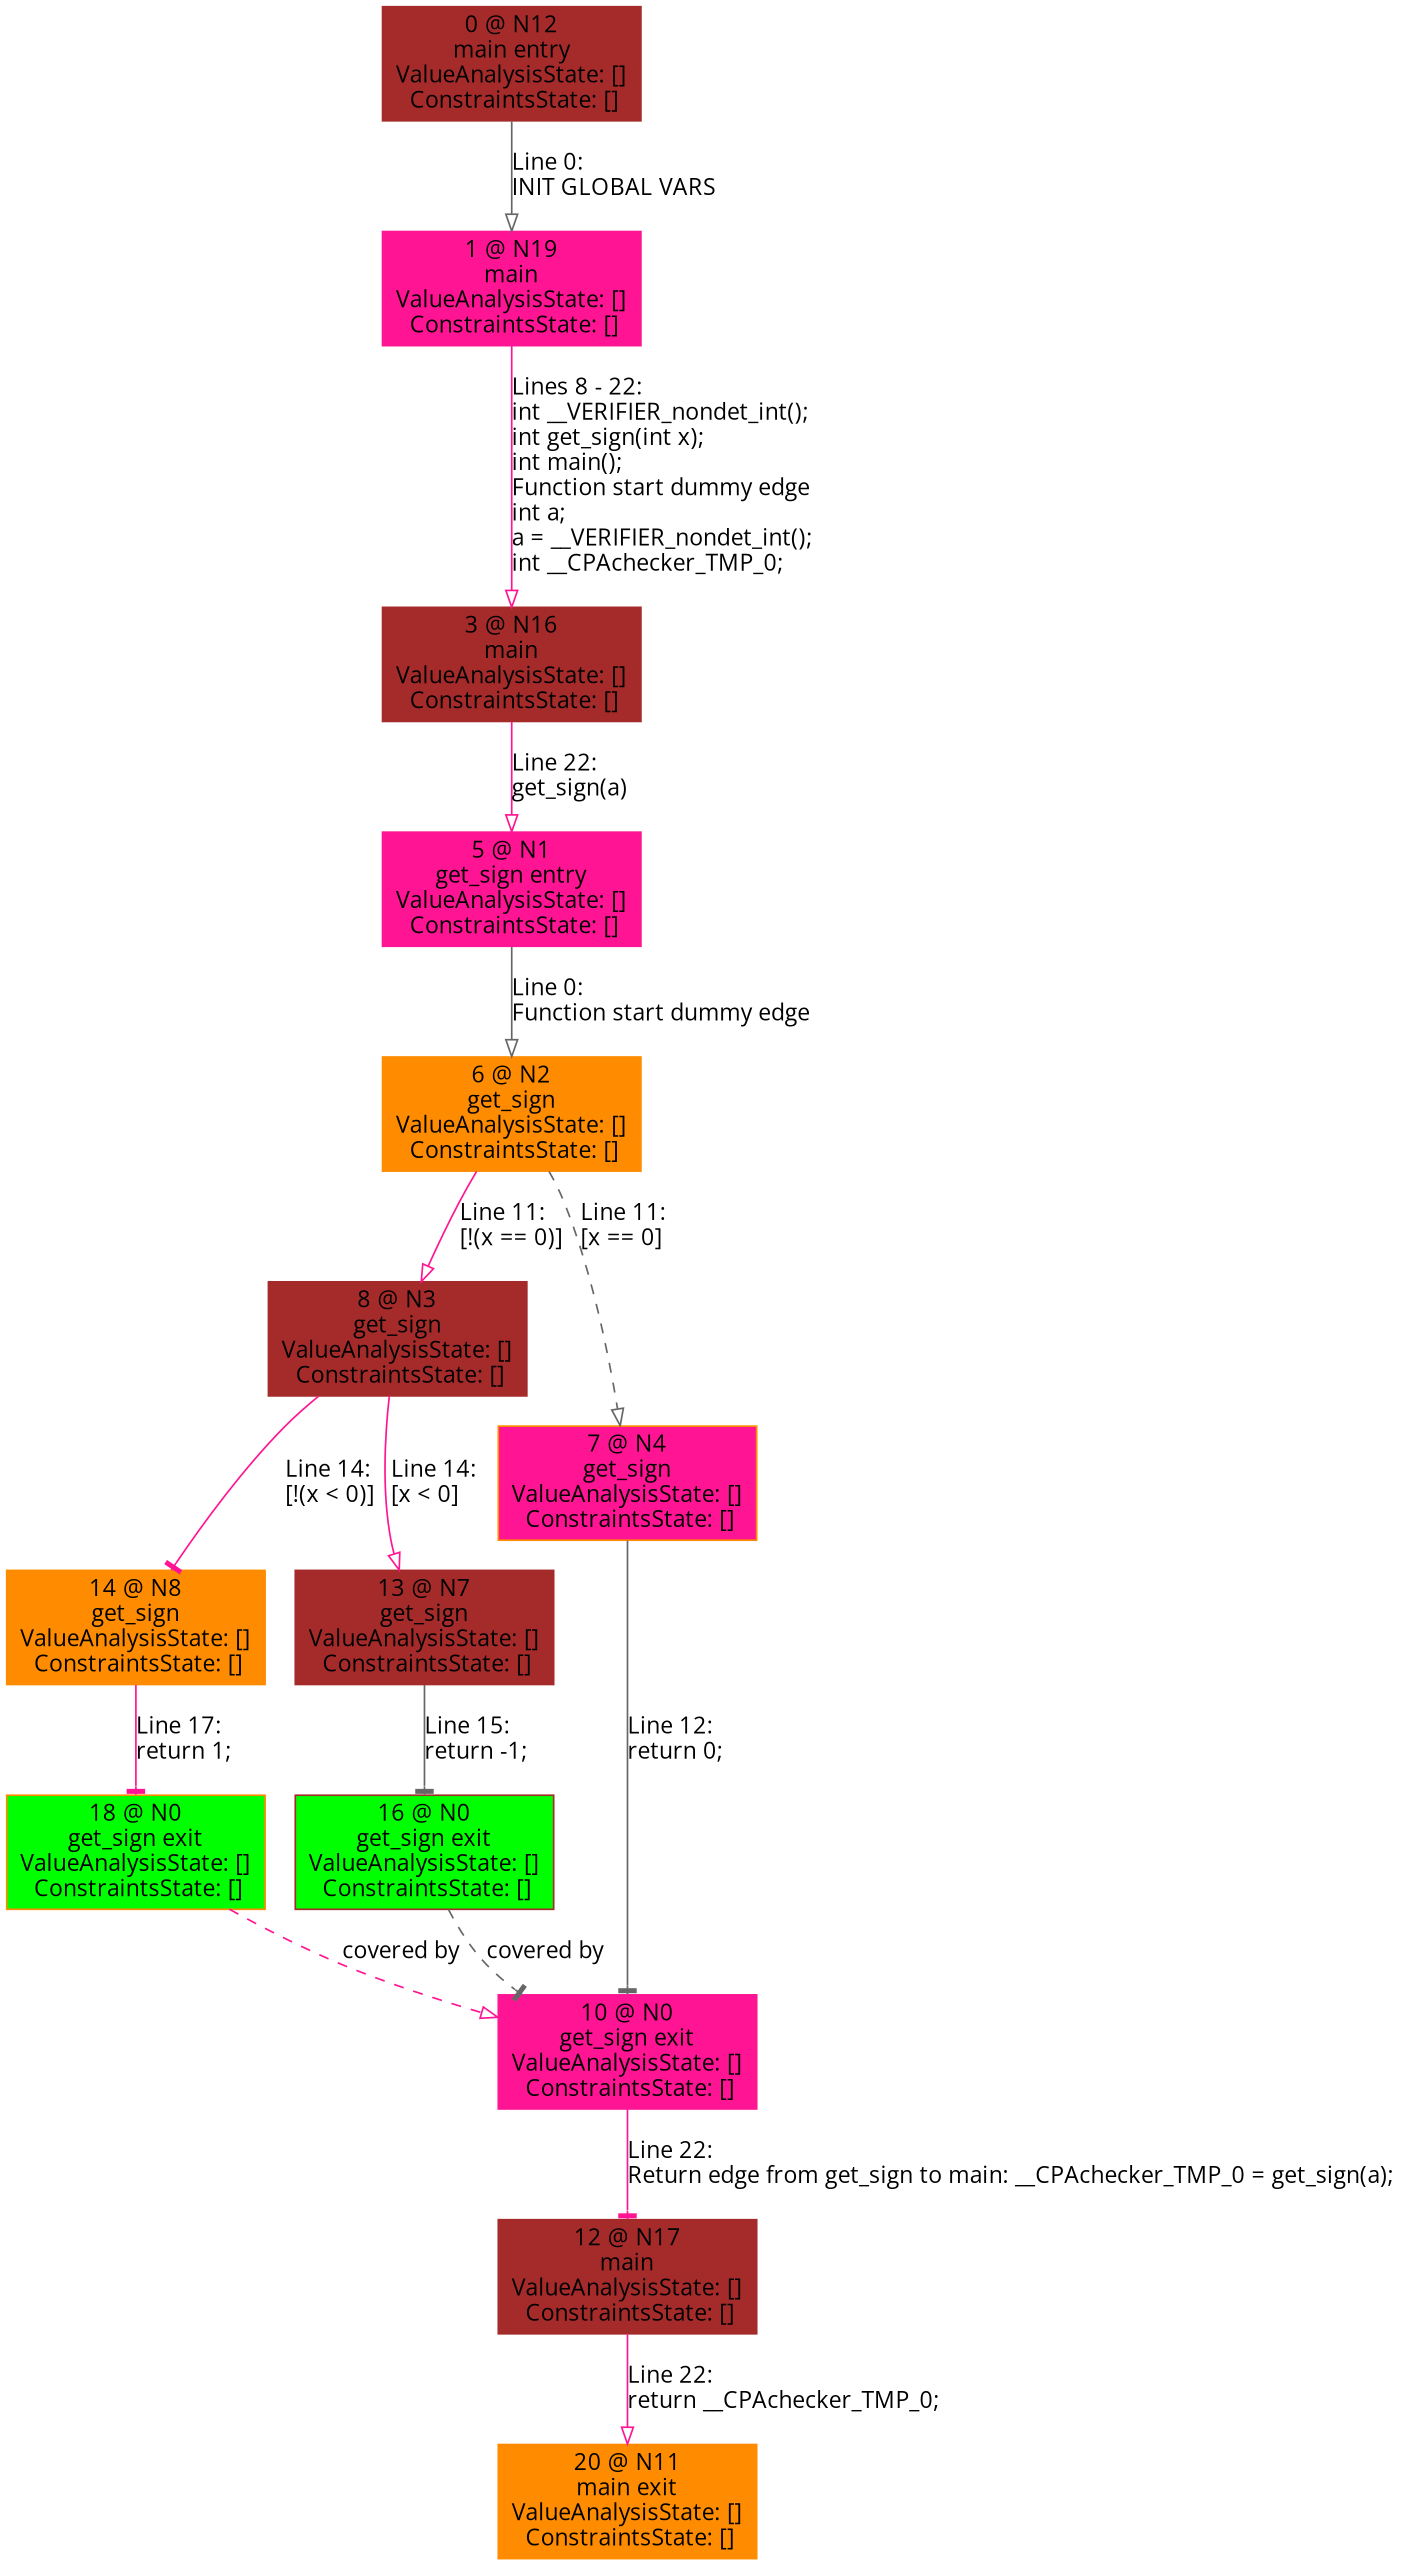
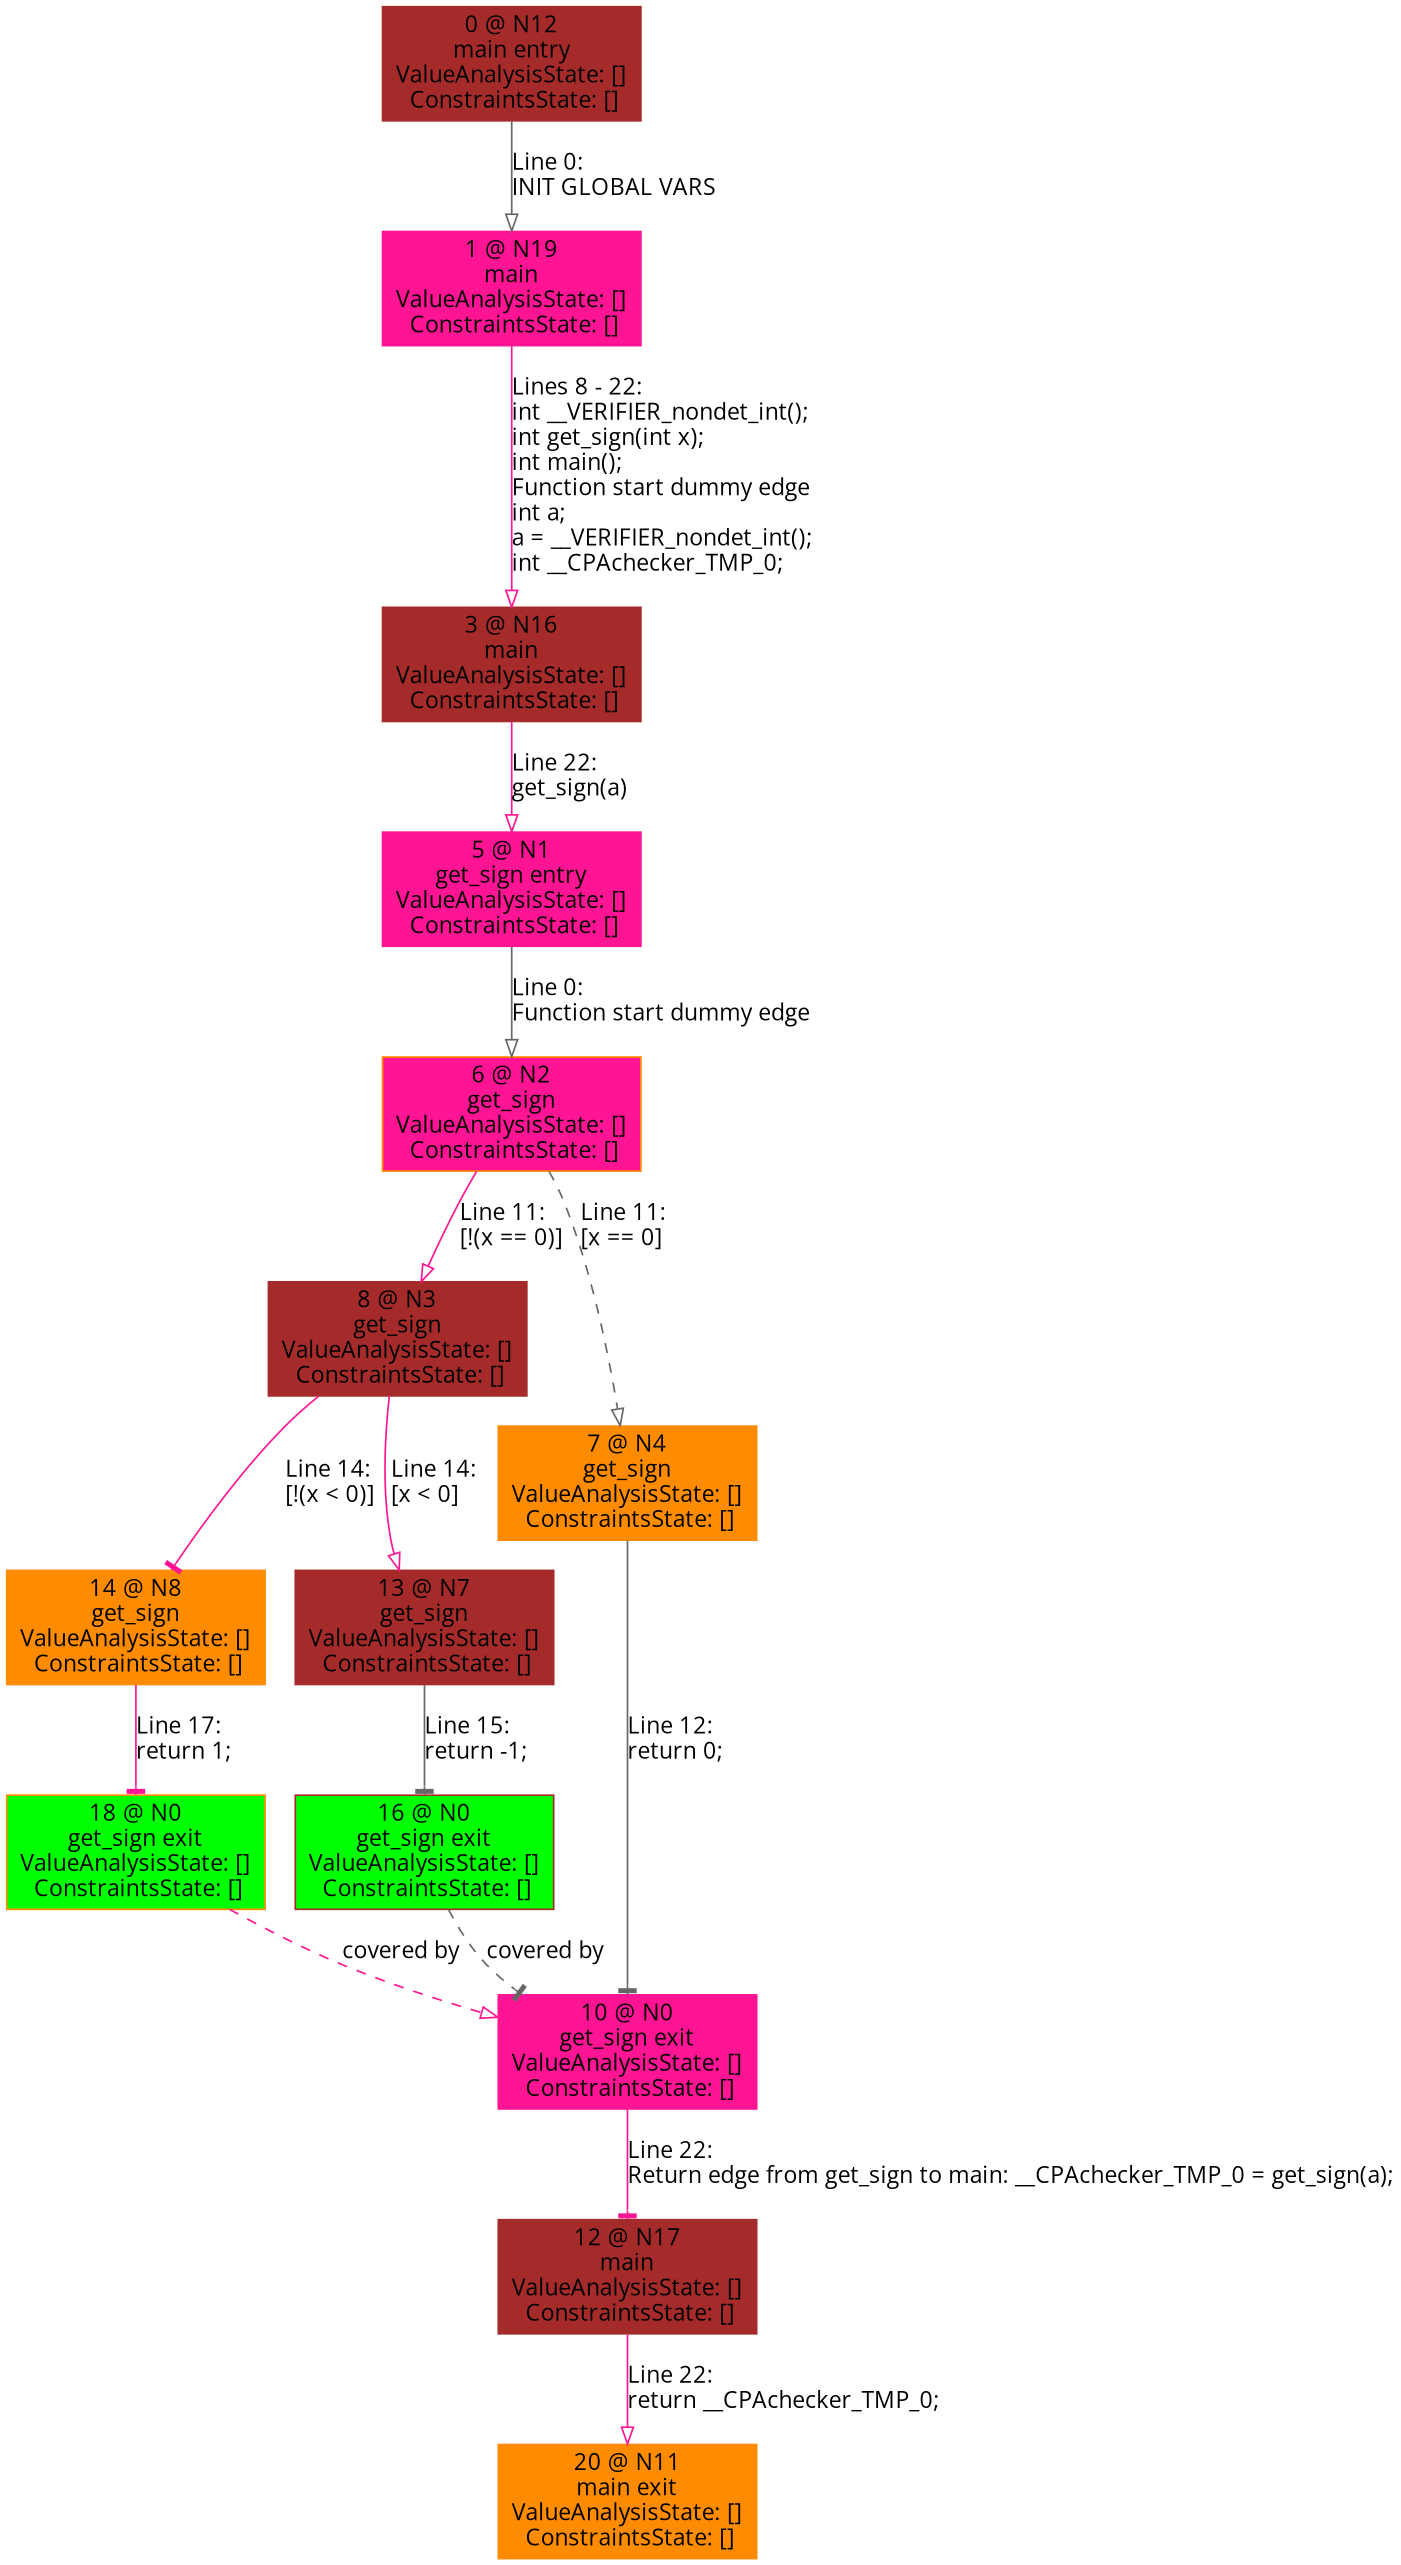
(512, 1114) -> (512, 1114)
(627, 1483) -> (627, 1483)
